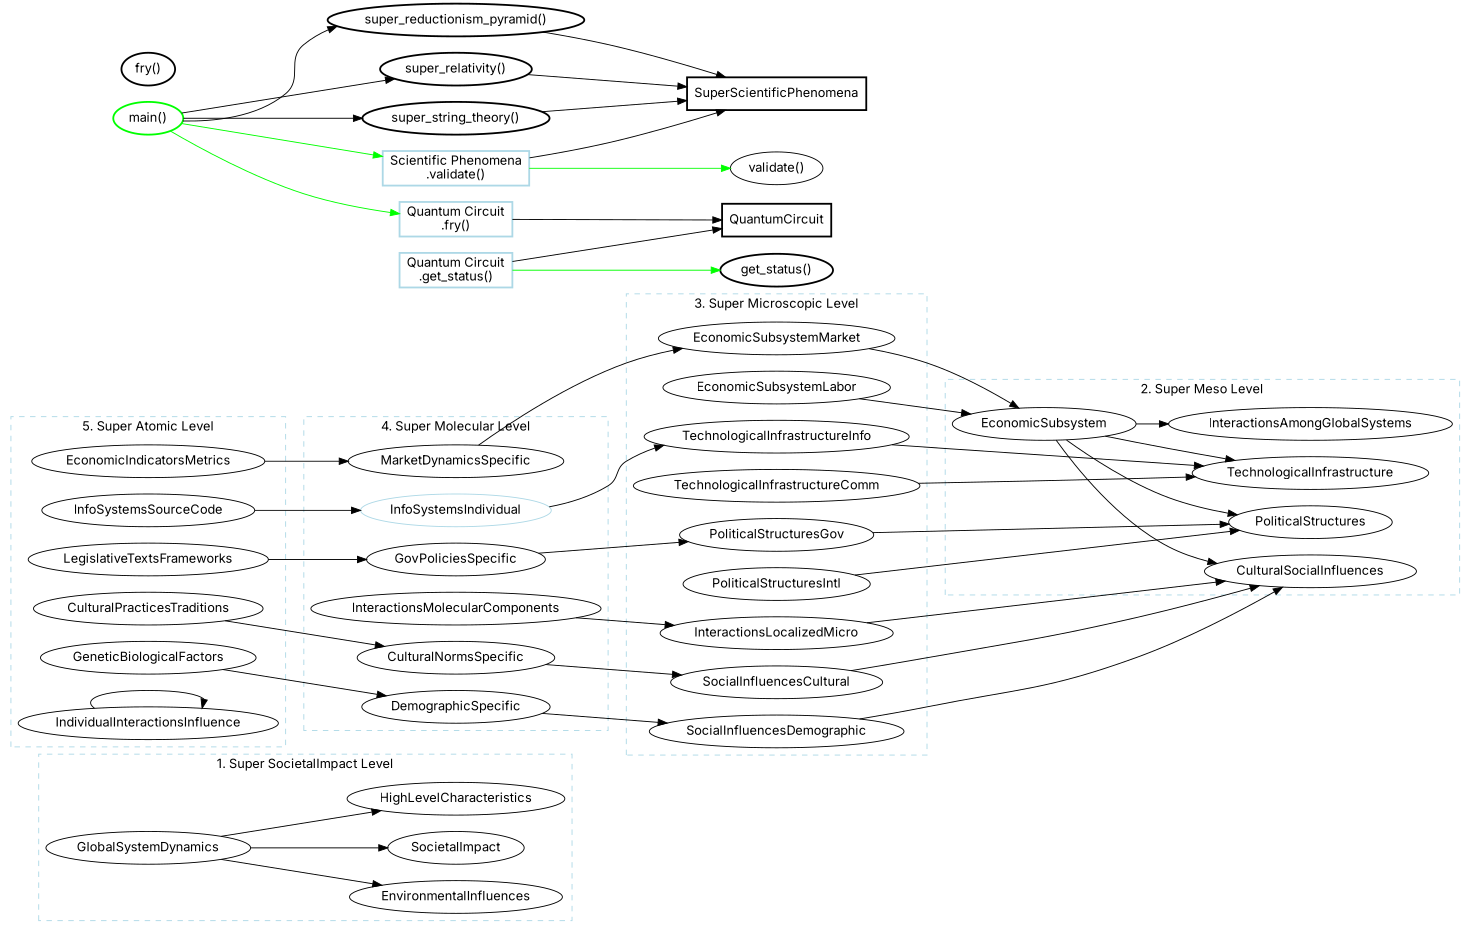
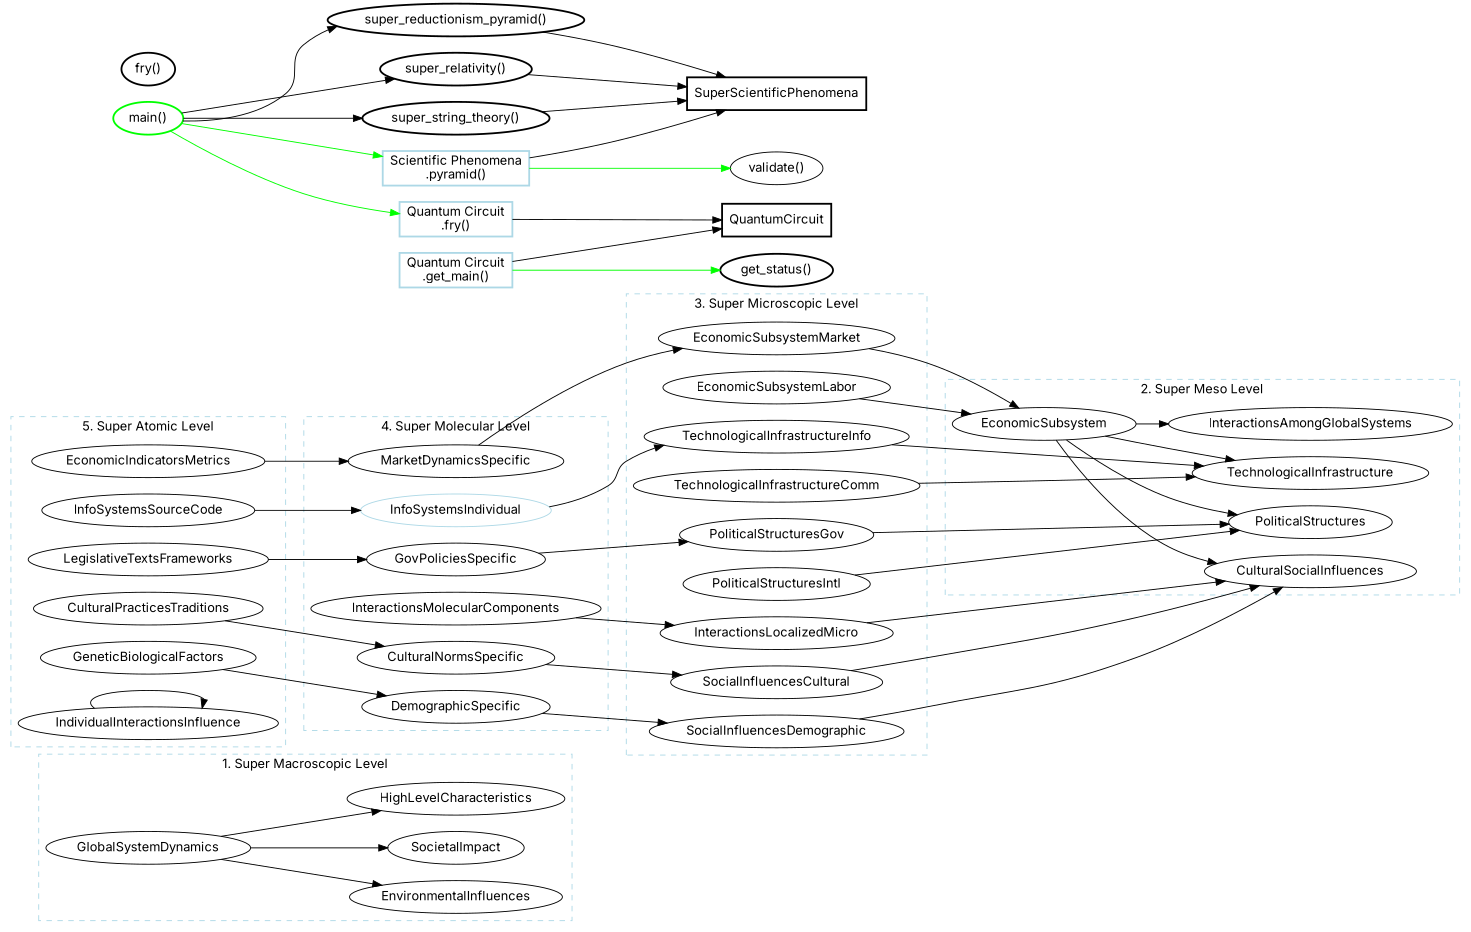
(456, 168) -> (456, 168)
(456, 270) -> (456, 270)
(305, 765) -> (305, 765)
